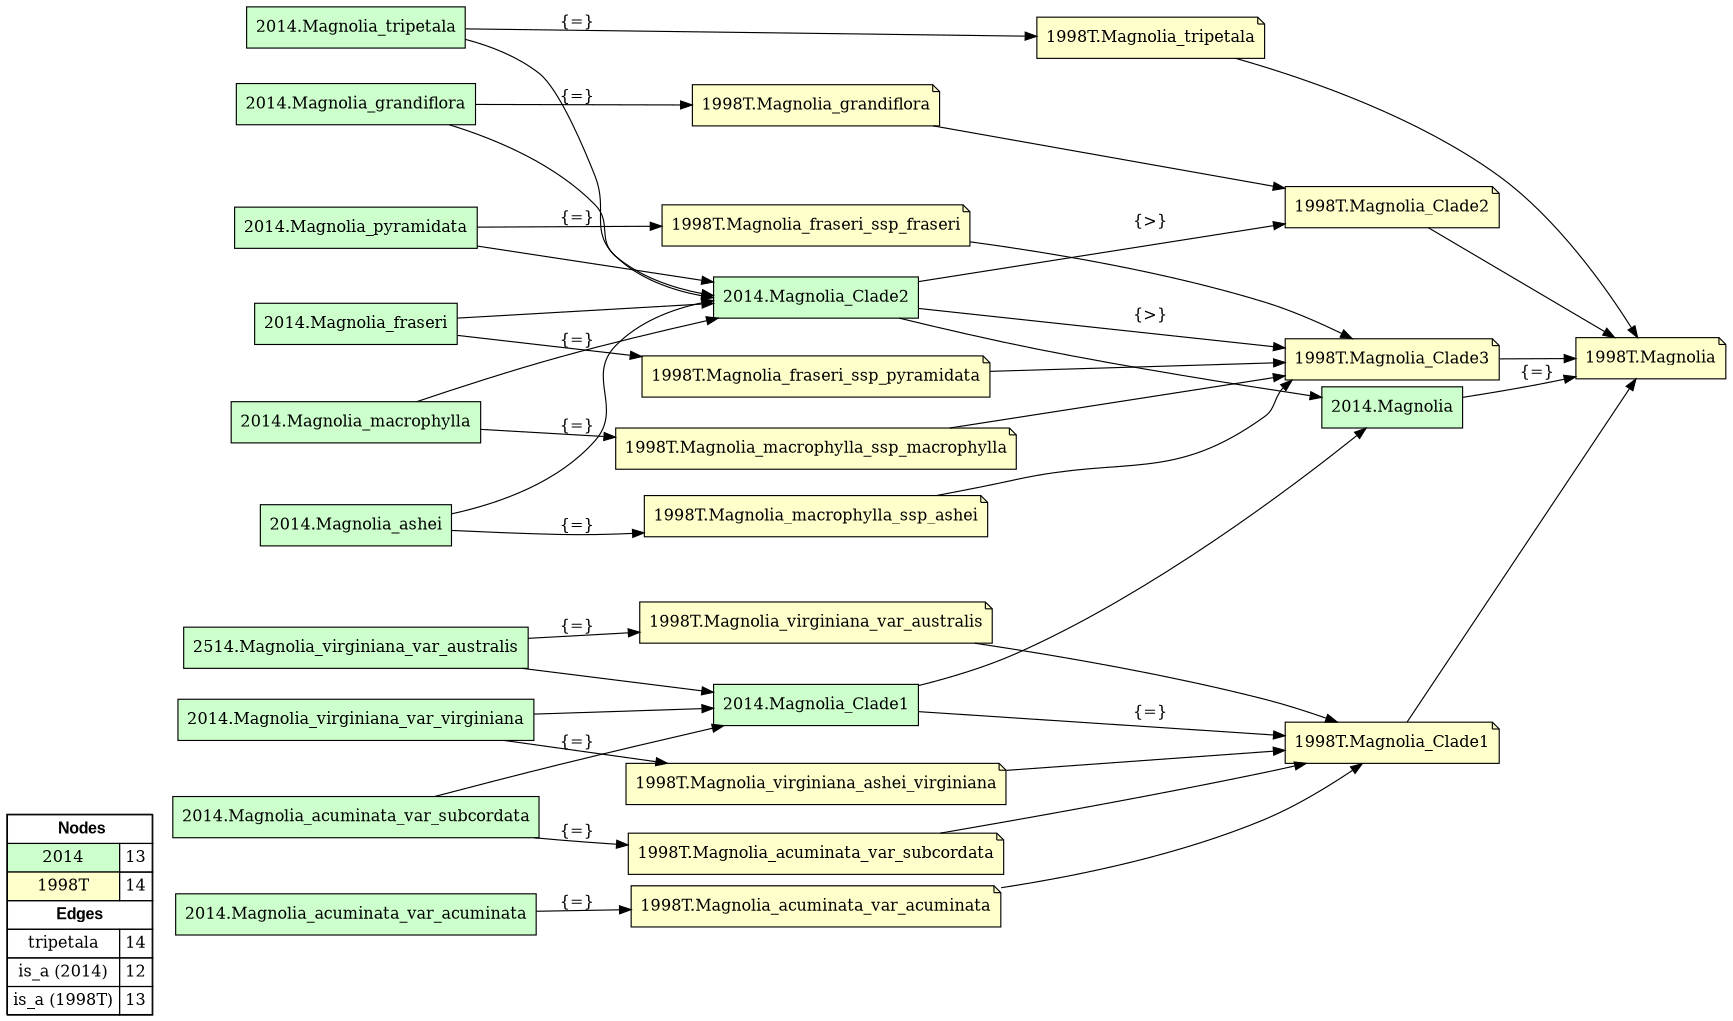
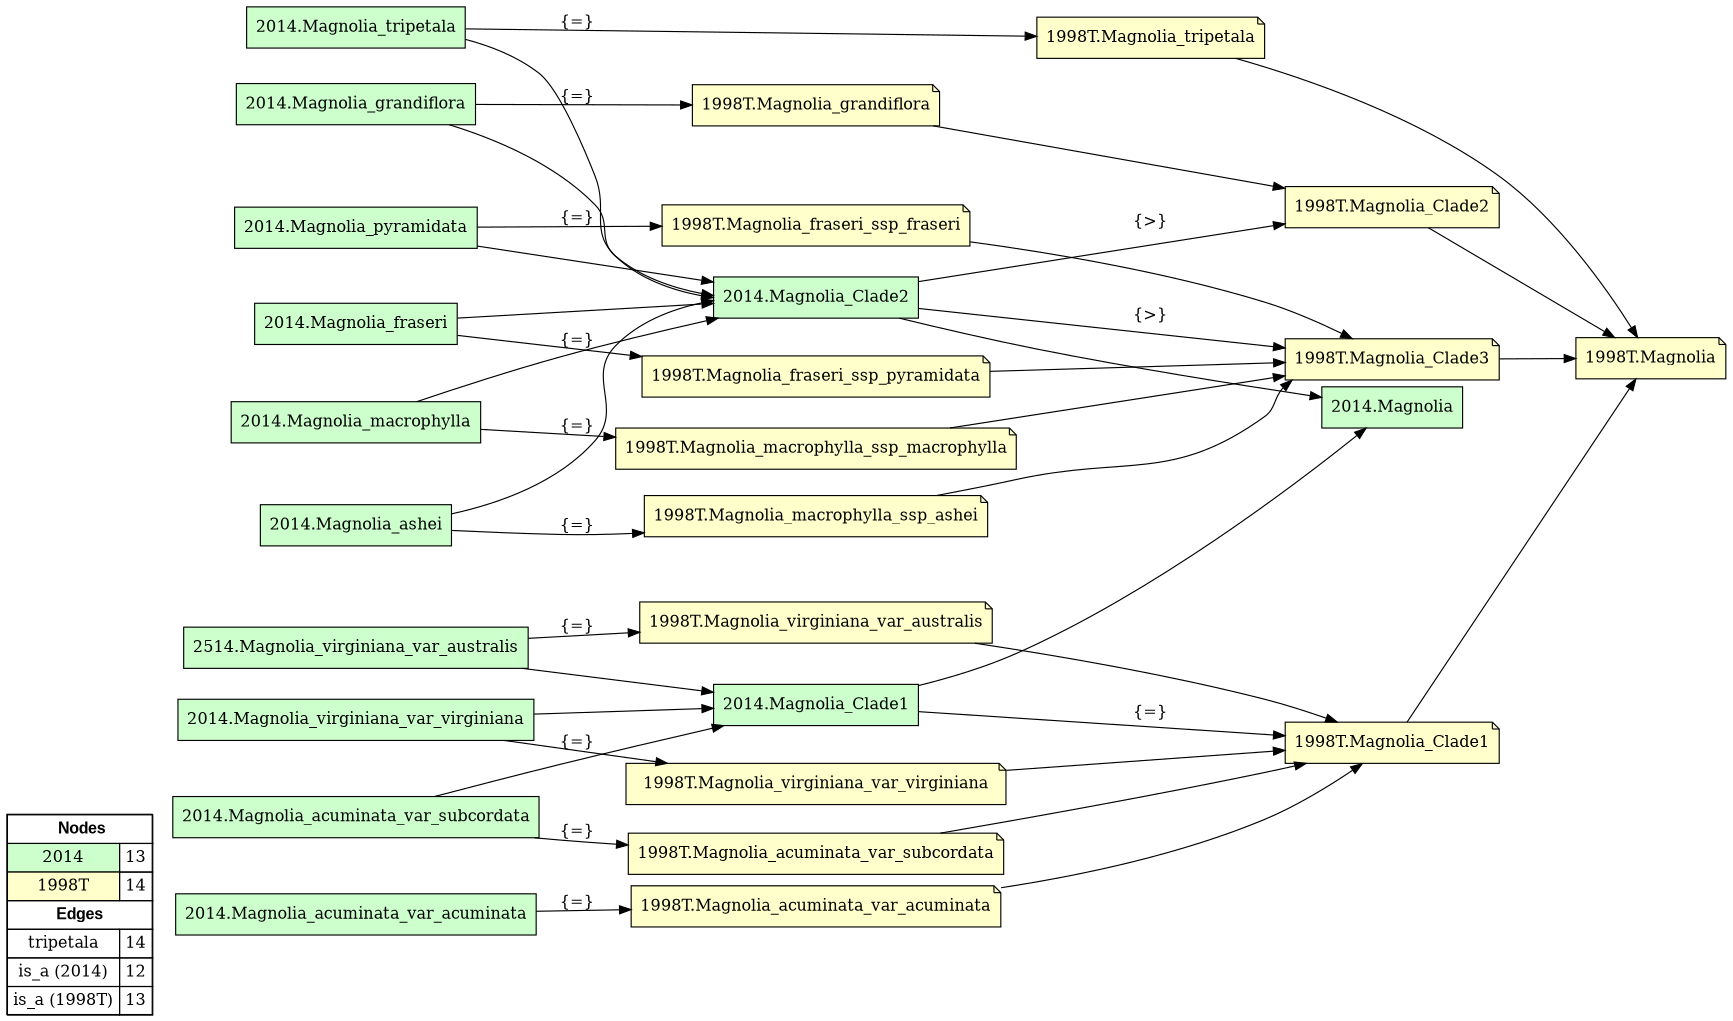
(1514, 389) -> none
(816, 784) -> (816, 784)
